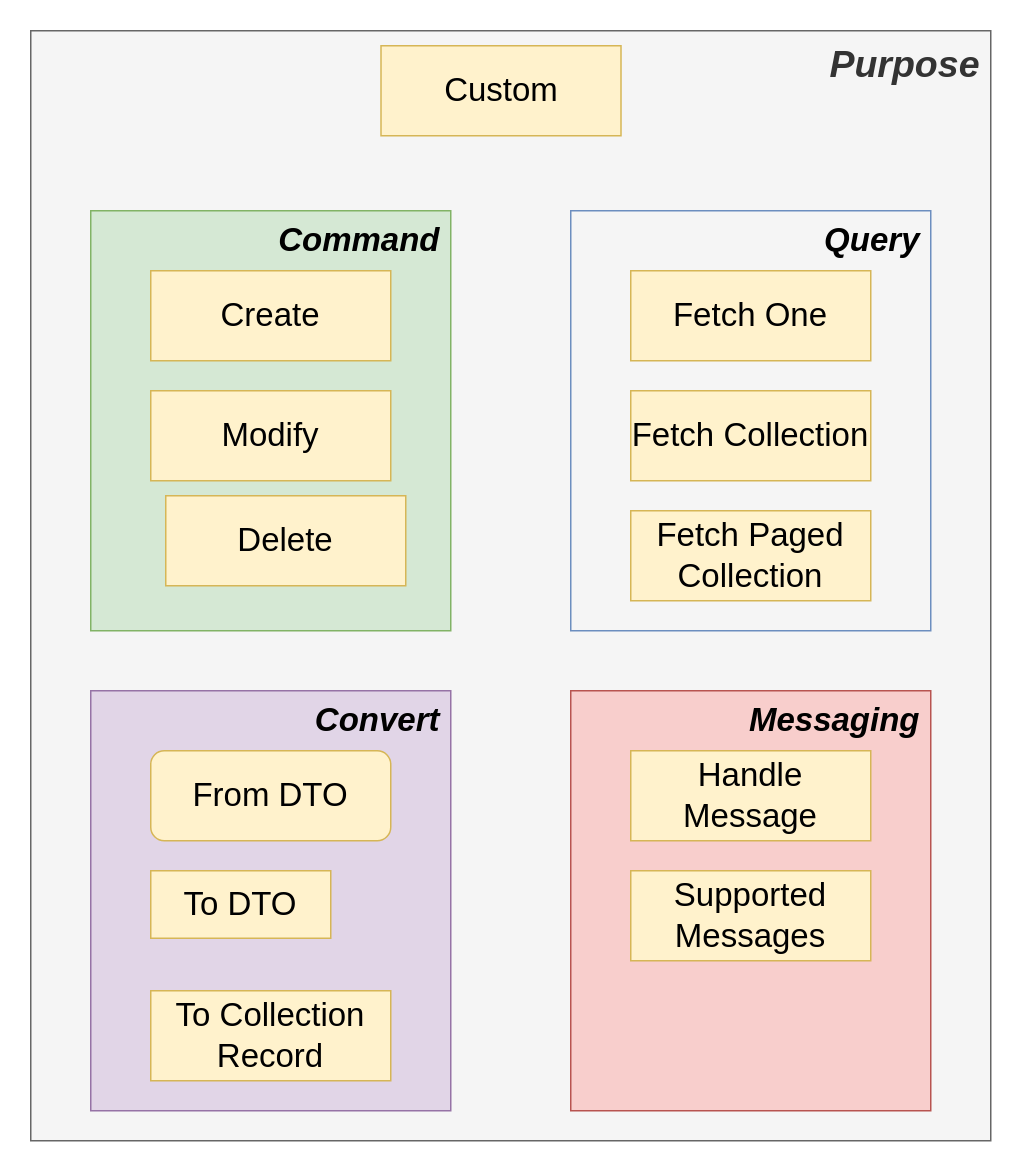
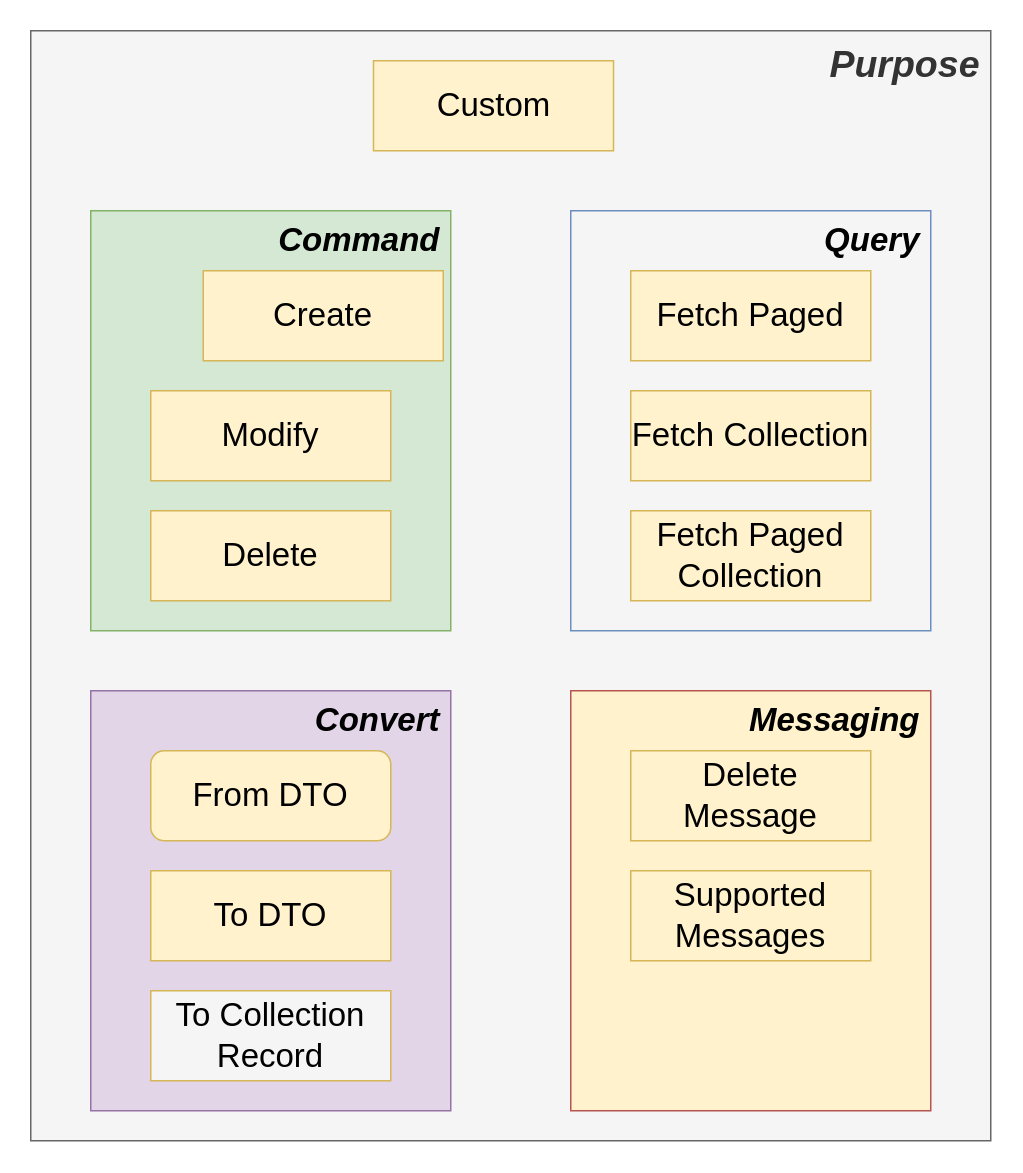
(501, 91) -> (494, 106)
(271, 316) -> (323, 316)
(751, 316) -> (751, 316)
(286, 541) -> (271, 556)
(841, 721) -> (841, 721)
(751, 796) -> (751, 796)
(241, 905) -> (271, 916)
(271, 1036) -> (271, 1036)
